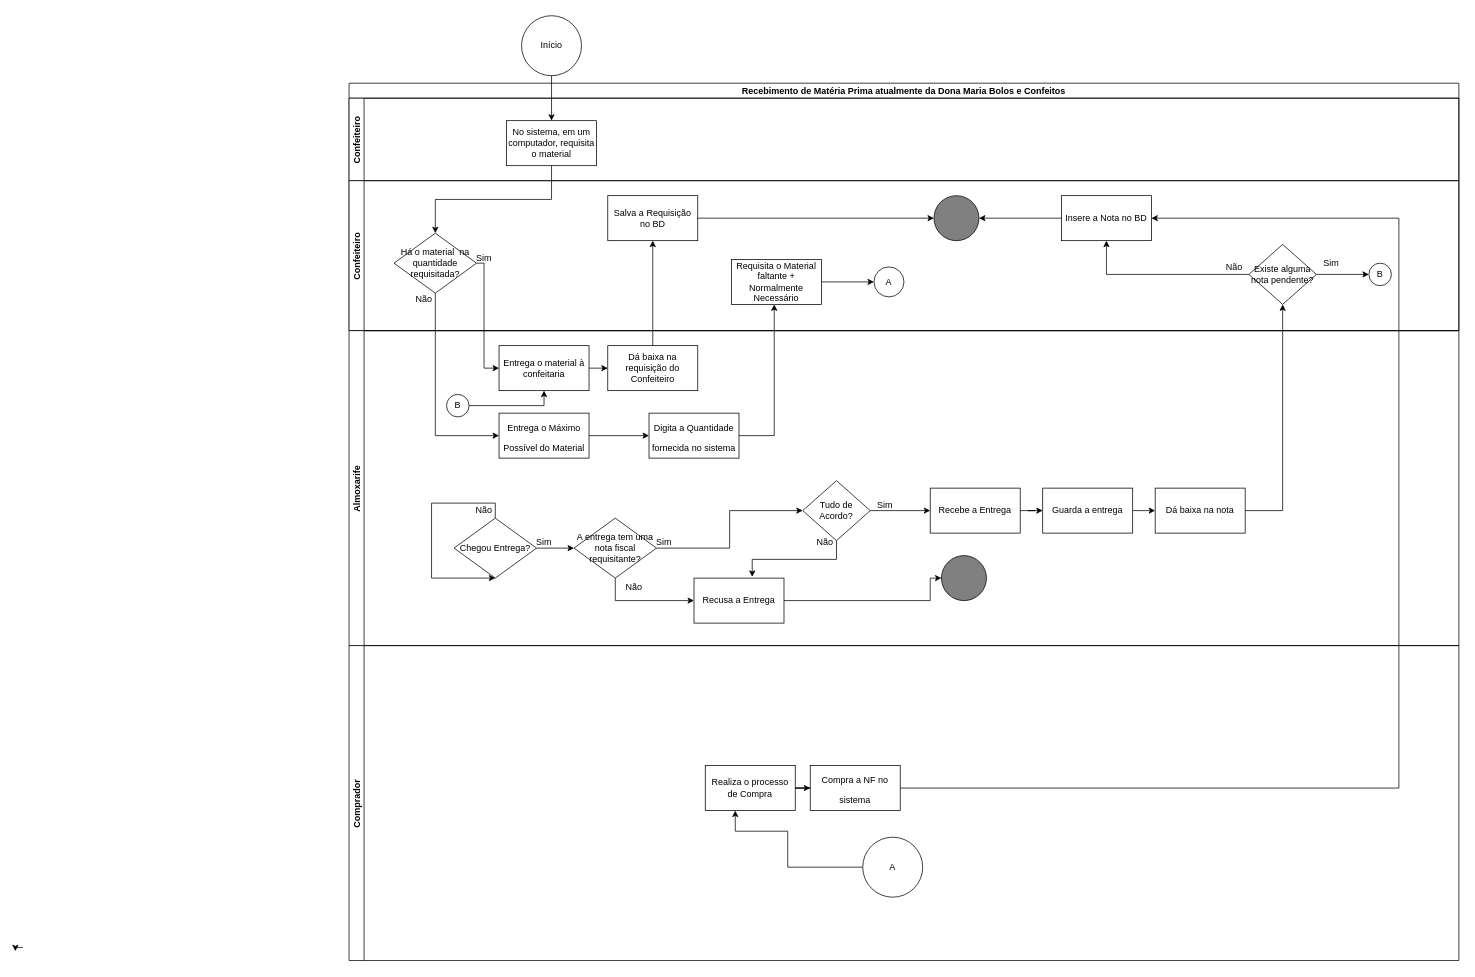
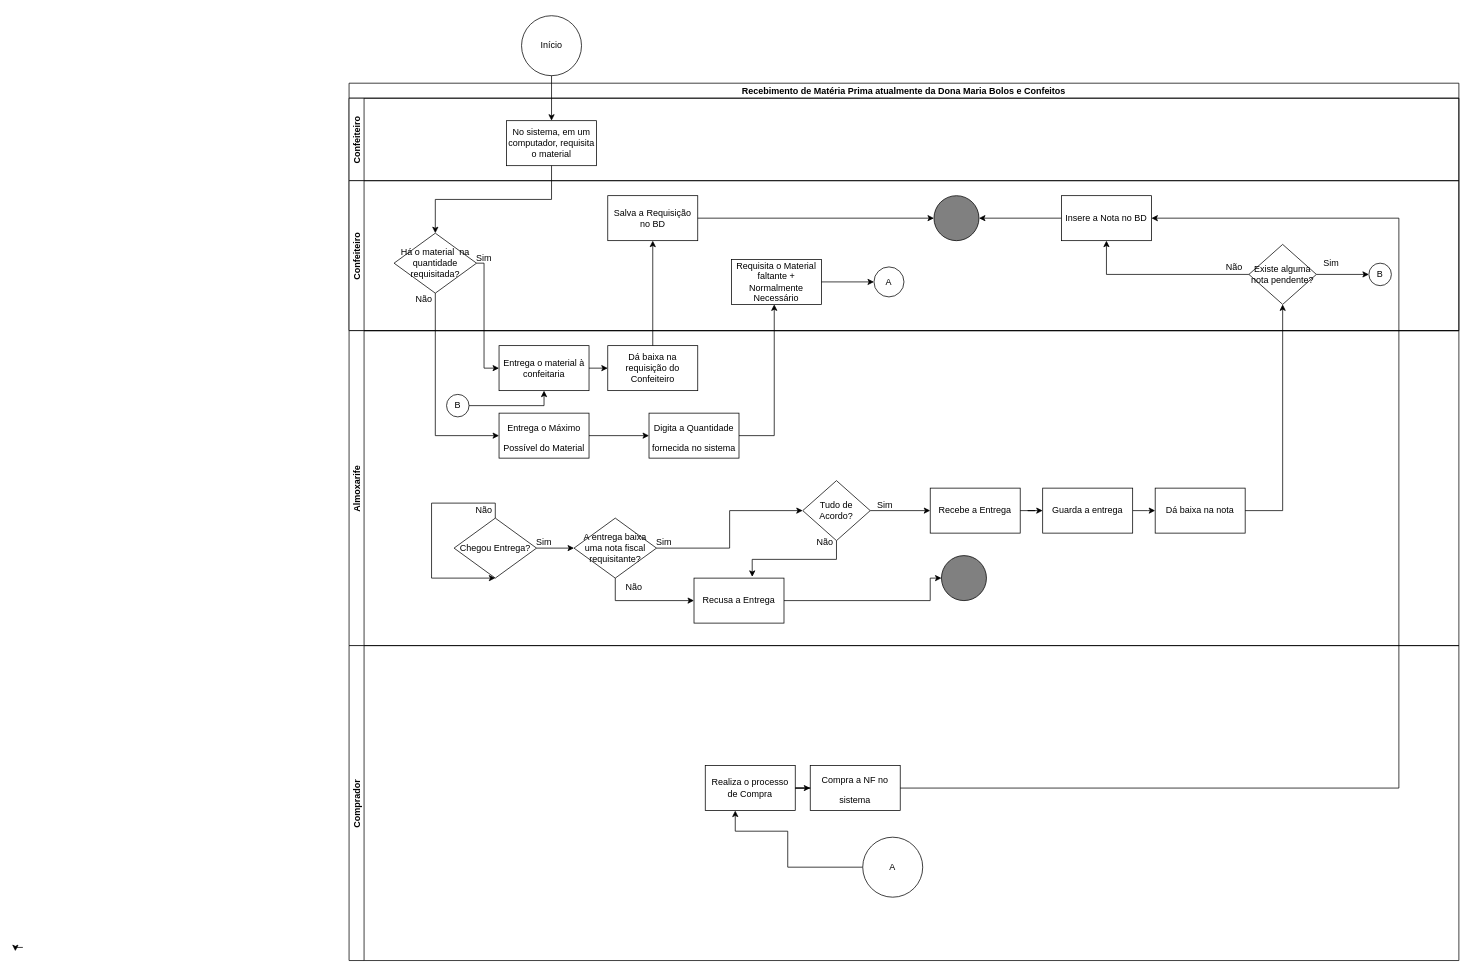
(615, 548) -> (615, 548)
